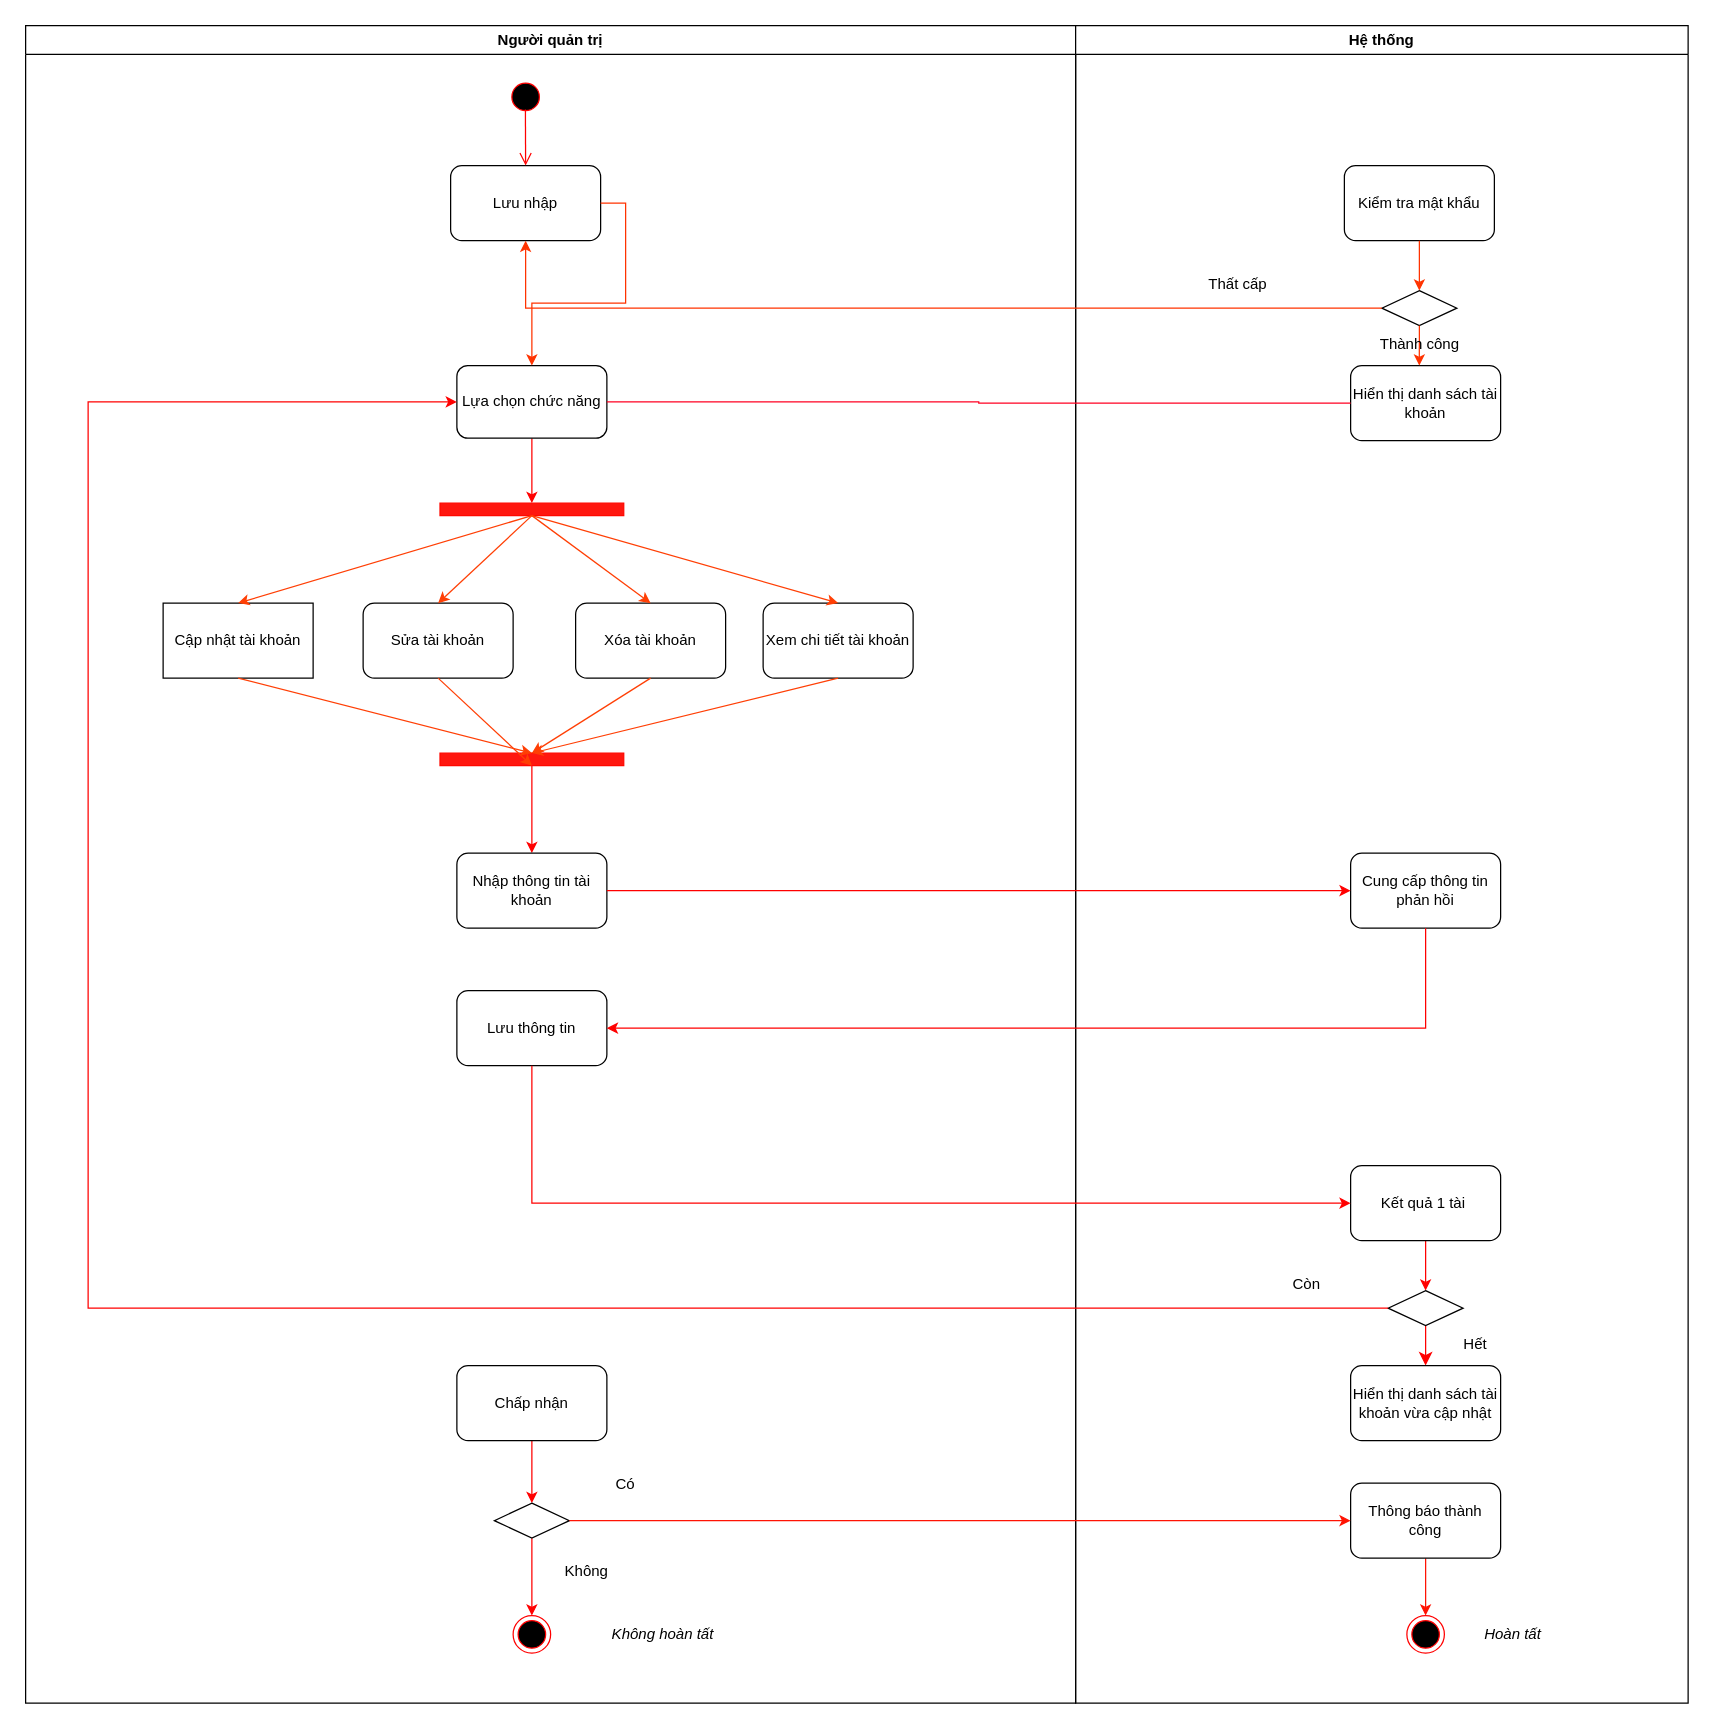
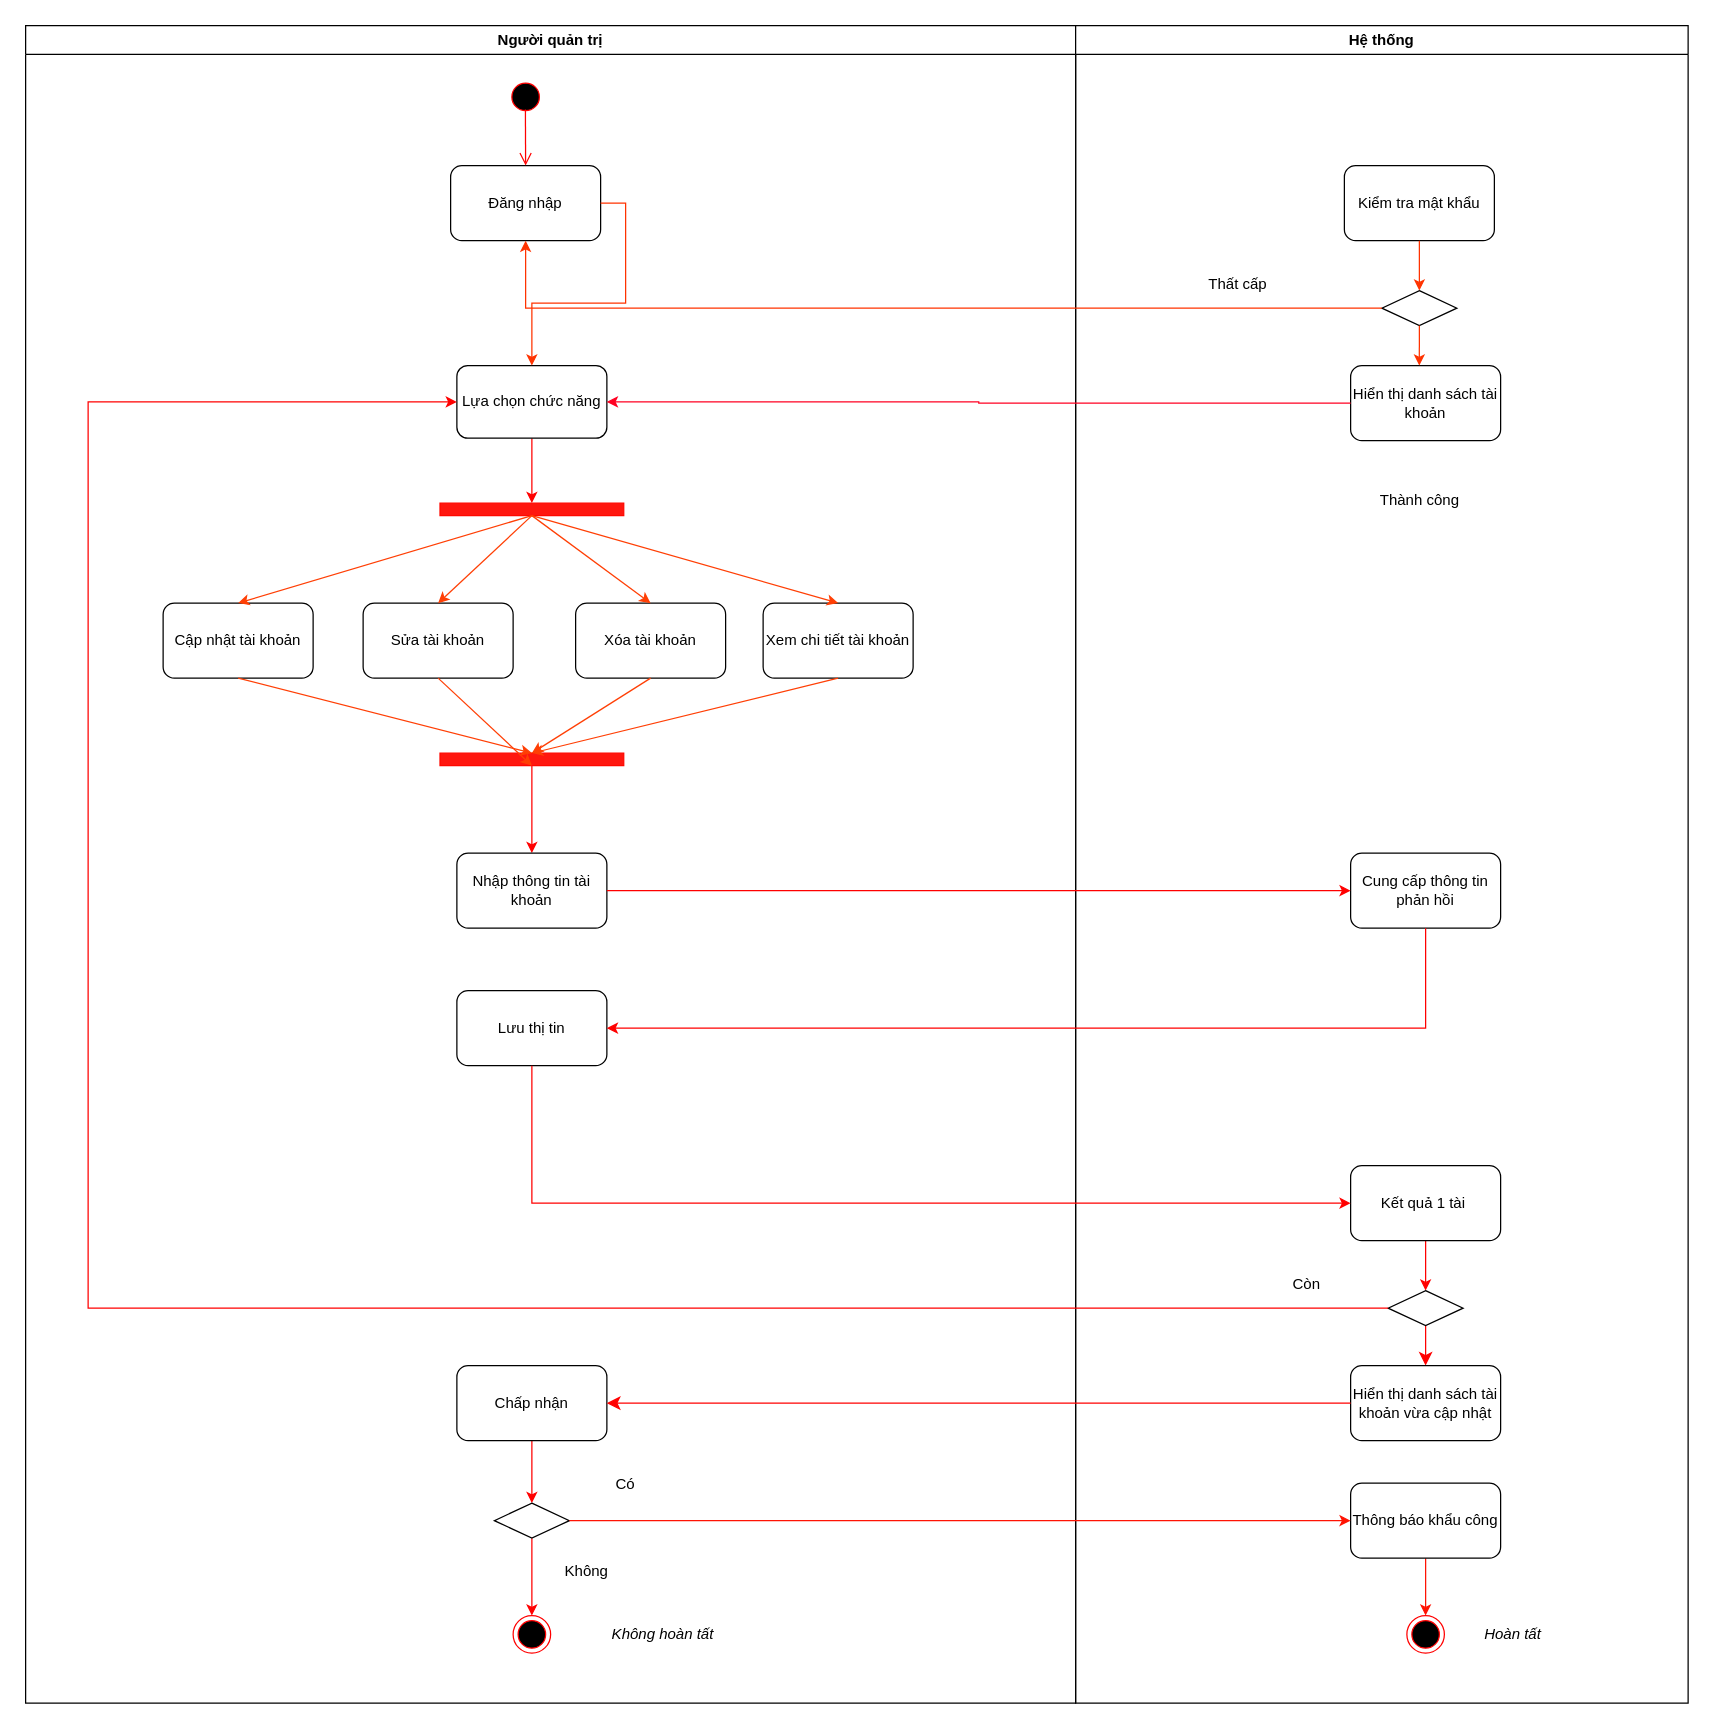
(526, 203) -> (526, 203)
(1419, 344) -> (1419, 501)
(613, 402) -> (617, 402)
(238, 641) -> (238, 641)
(532, 1028) -> (532, 1028)
(1476, 1344) -> none
none -> (983, 1403)
(1426, 1521) -> (1426, 1521)
